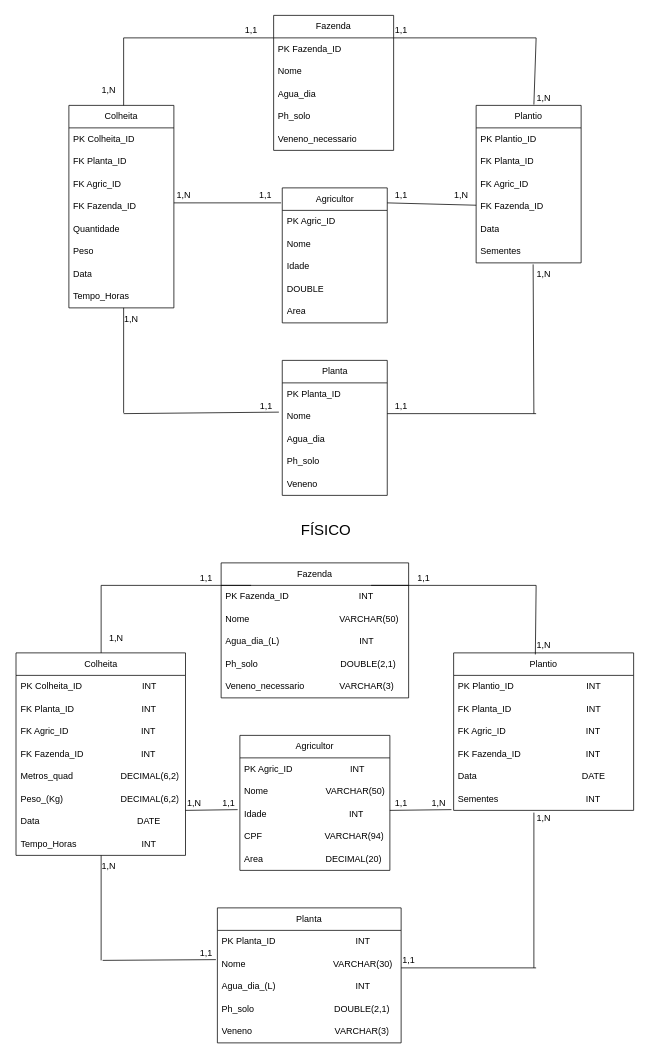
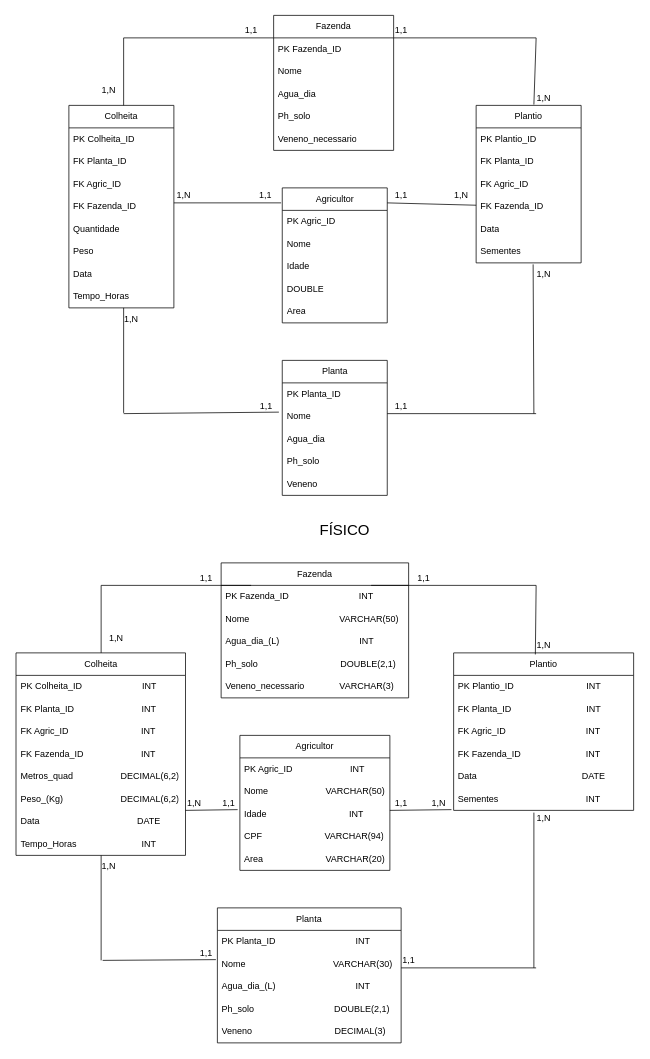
(326, 529) -> (345, 529)
(315, 859) -> (315, 859)
(310, 1032) -> (310, 1032)
